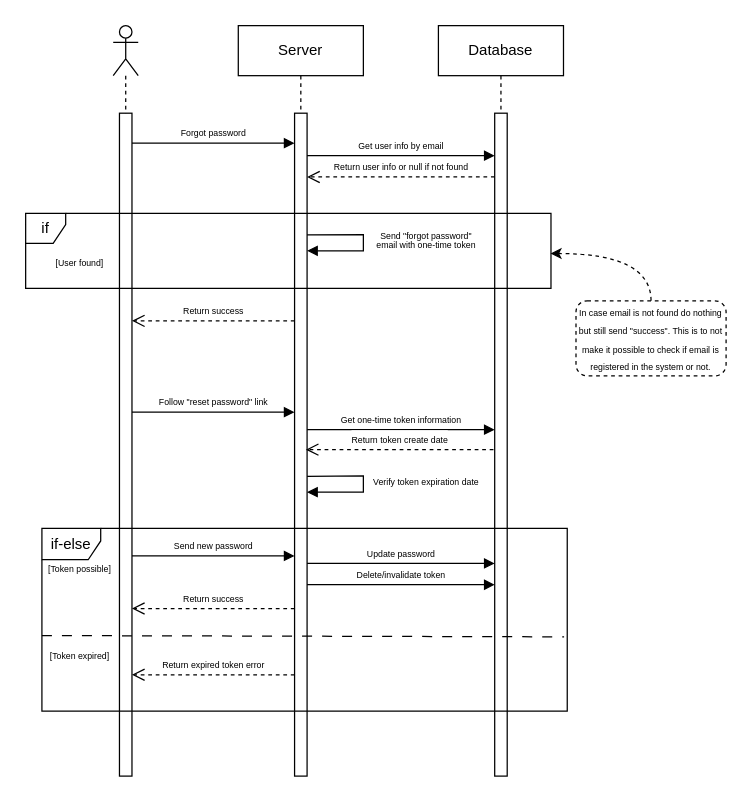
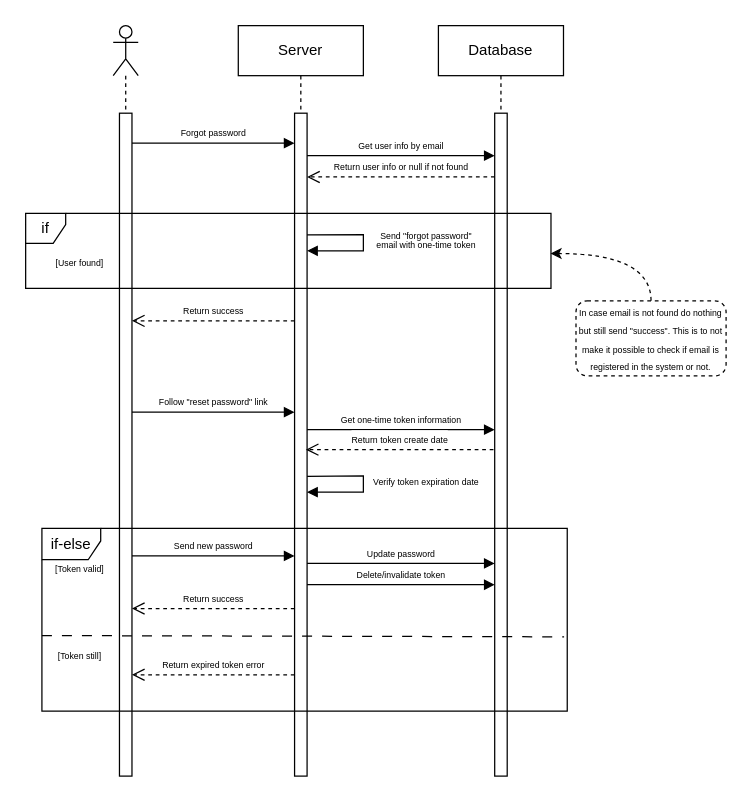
(80, 567) -> (80, 567)
(80, 654) -> (80, 654)
